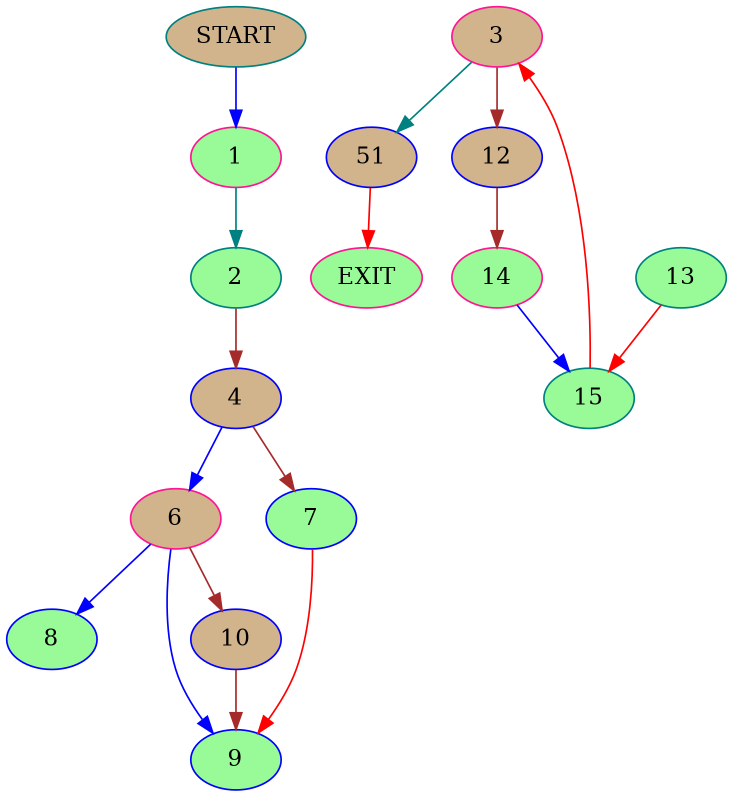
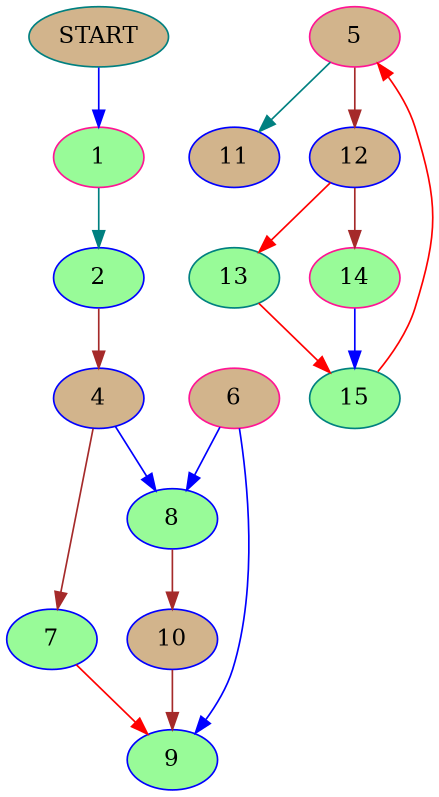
(497, 37) -> (355, 37)
(372, 157) -> (234, 157)
none -> (301, 212)
(236, 278) -> (99, 278)
(367, 278) -> none
(210, 451) -> (131, 451)
(202, 572) -> (172, 571)
